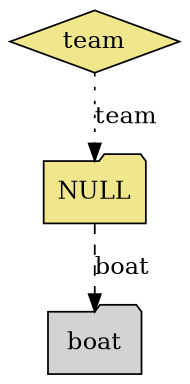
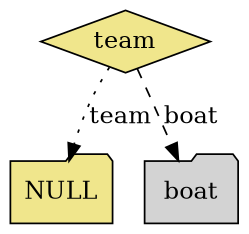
(95, 259) -> (155, 107)
